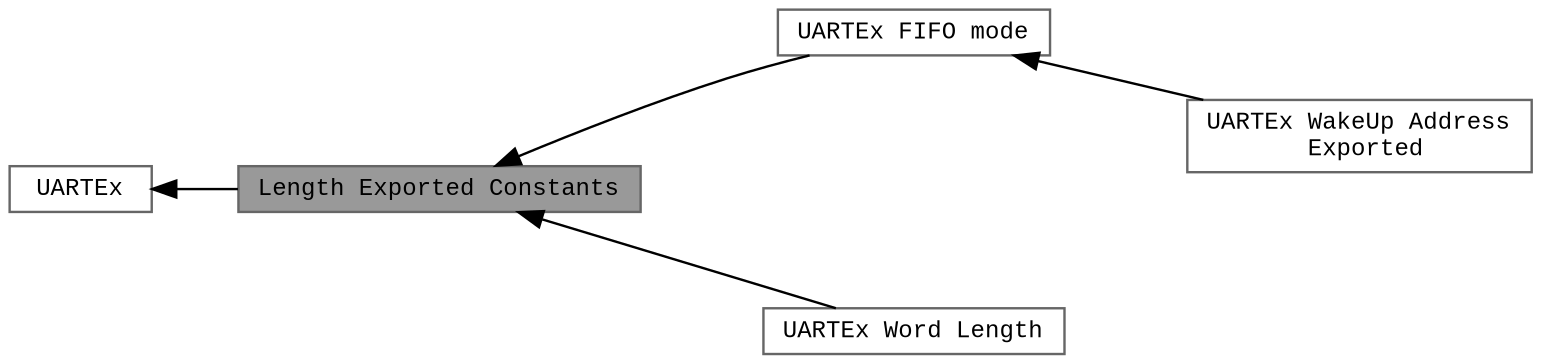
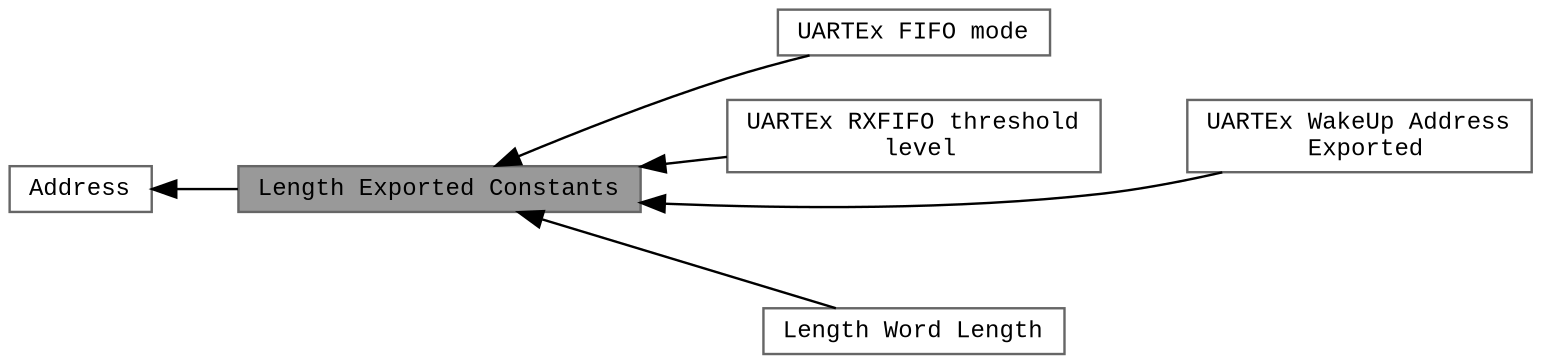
(1121, 80) -> (945, 205)
none -> (914, 136)
(81, 189) -> (81, 189)
(914, 331) -> (914, 331)
